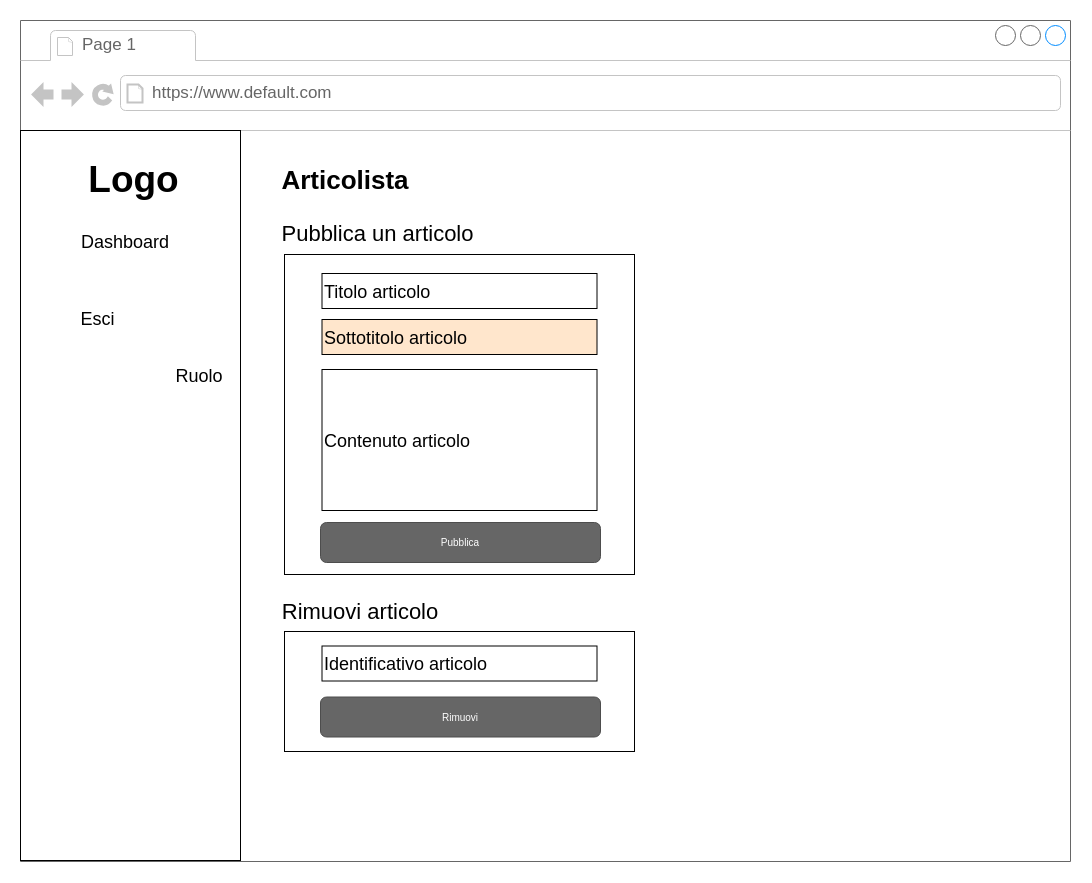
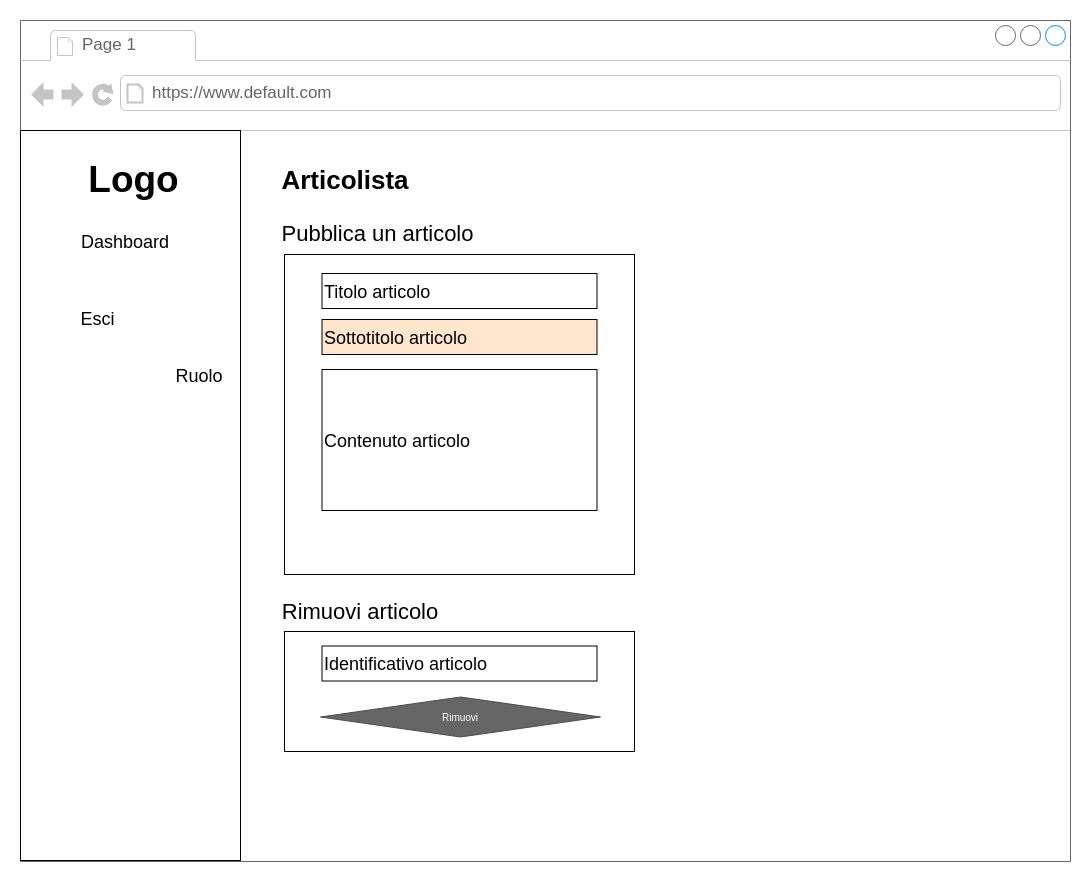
(461, 543) -> none
(461, 717) -> (461, 717)
